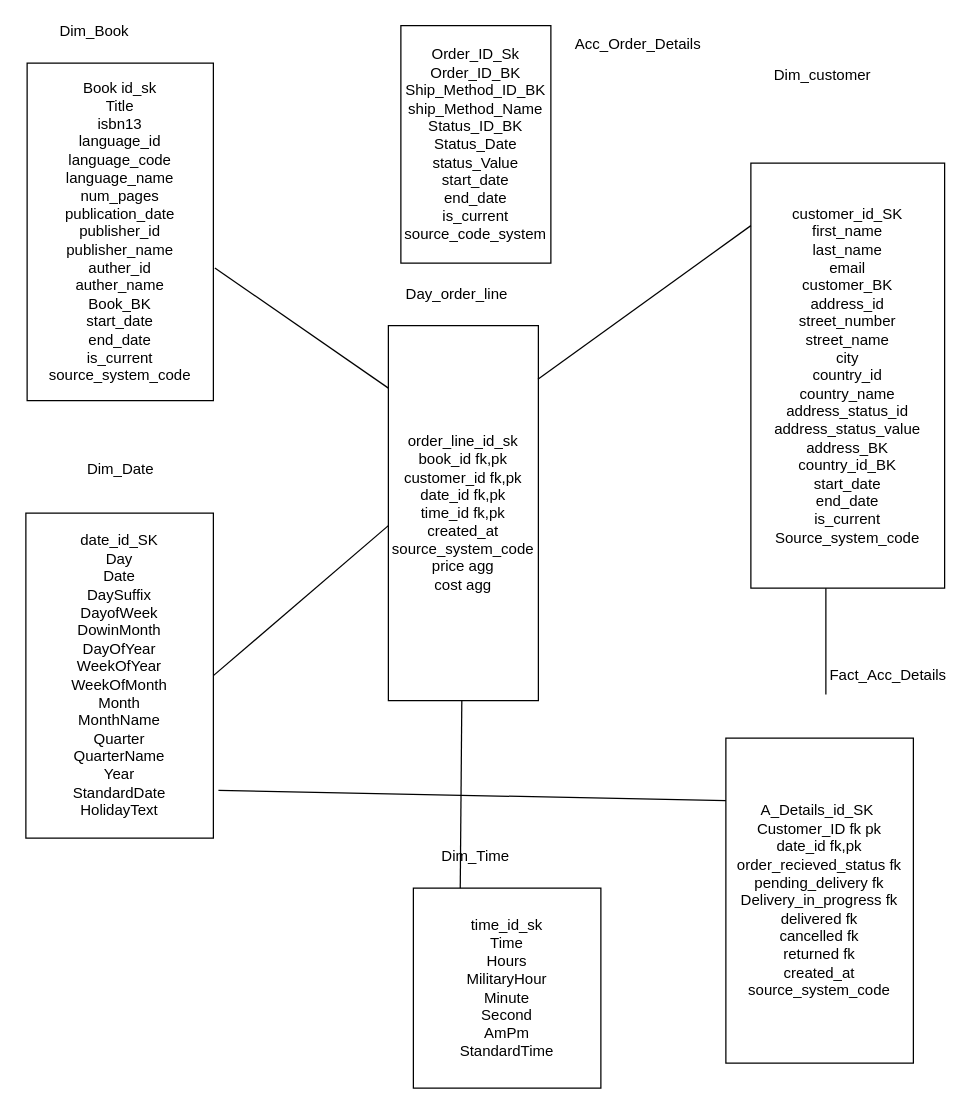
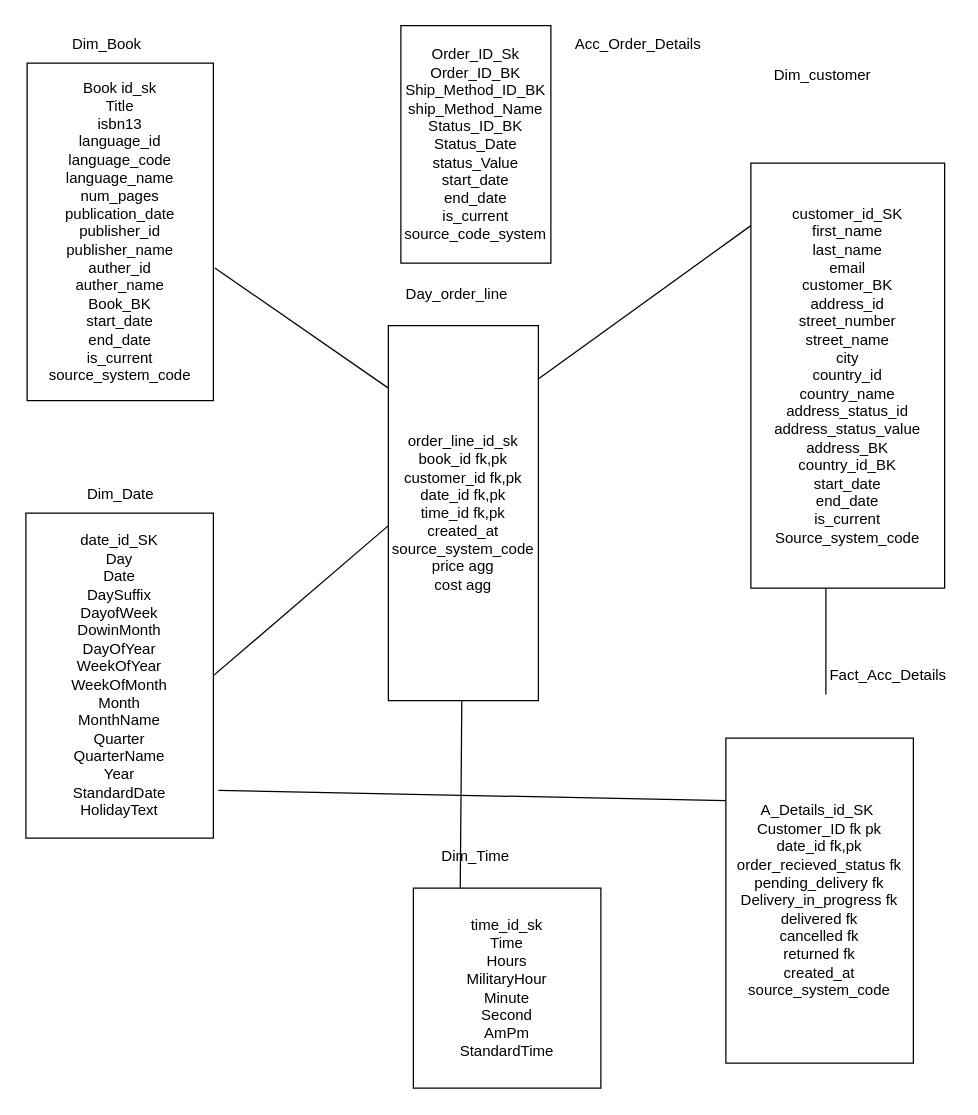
(94, 32) -> (107, 44)
(121, 469) -> (121, 494)
